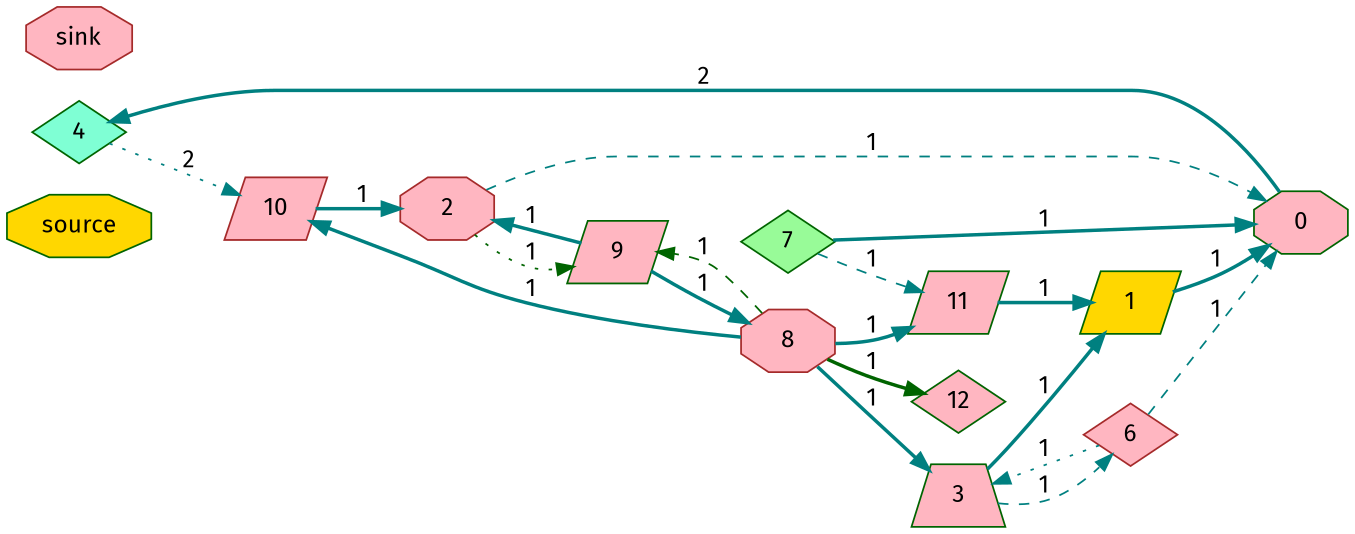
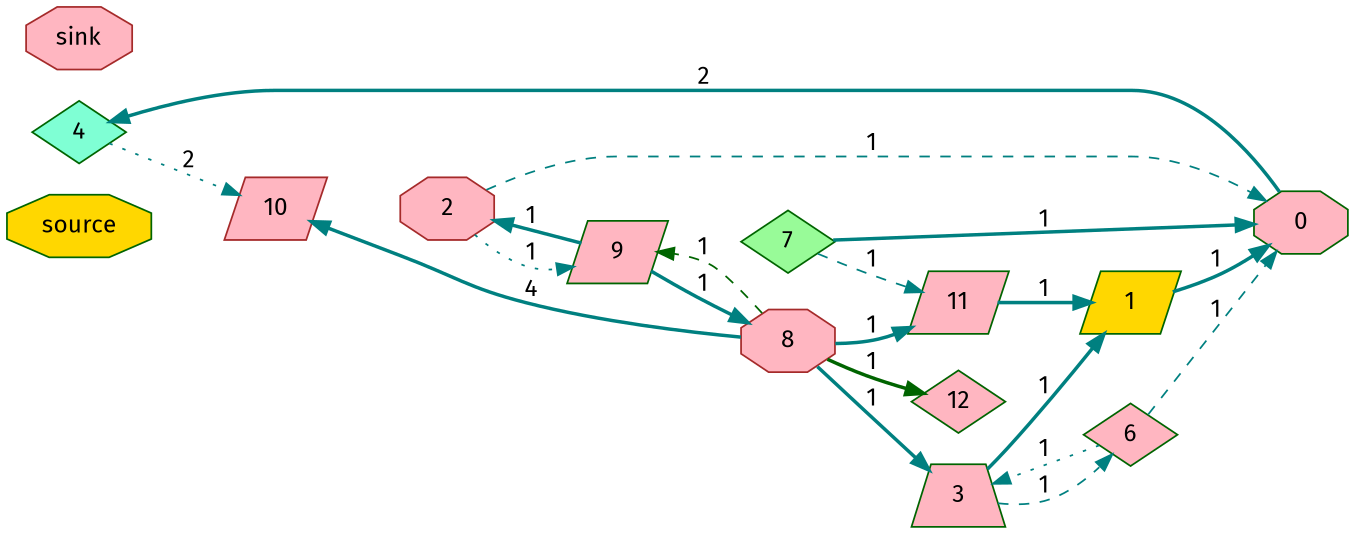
(349, 209) -> none
(512, 261) -> (512, 261)
(532, 290) -> (532, 290)
(1131, 435) -> (1131, 435)
